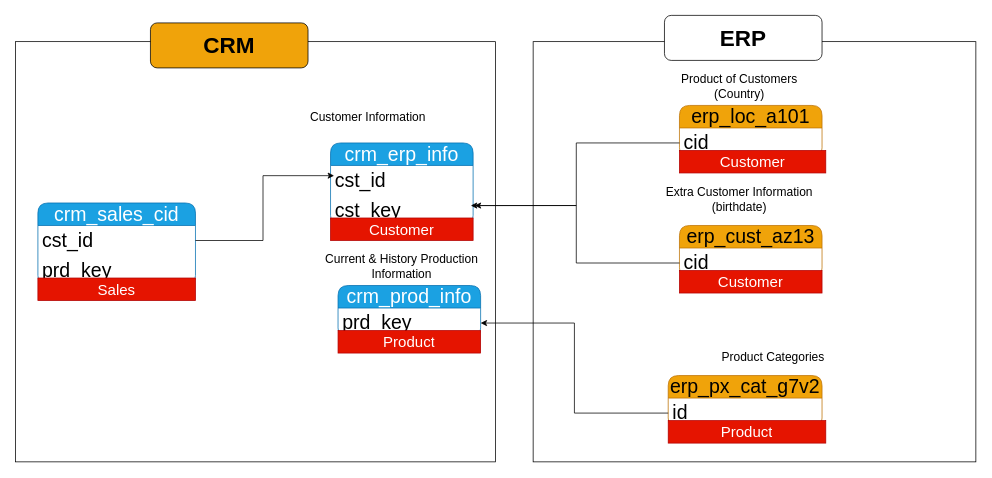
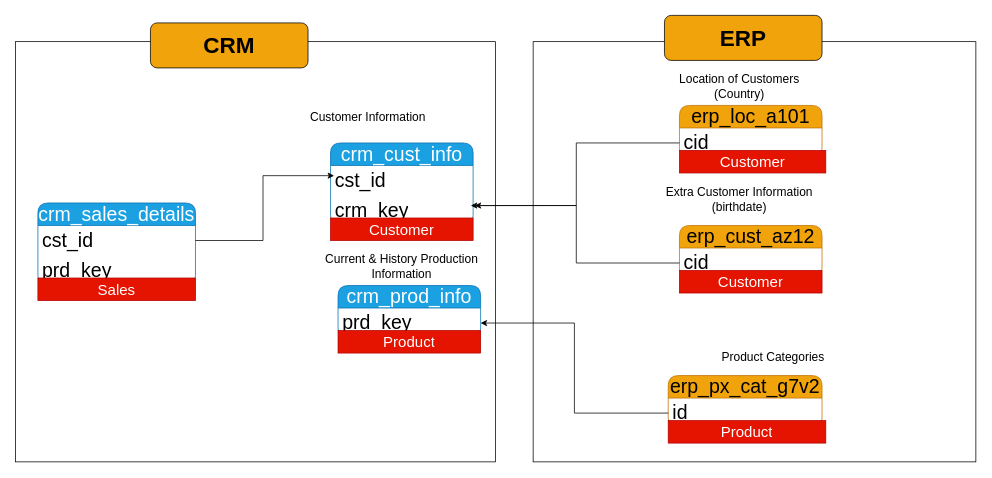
(743, 38) -> (743, 38)
(739, 87) -> (739, 87)
(402, 154) -> (402, 154)
(373, 210) -> (373, 210)
(117, 214) -> (117, 214)
(750, 237) -> (750, 237)
